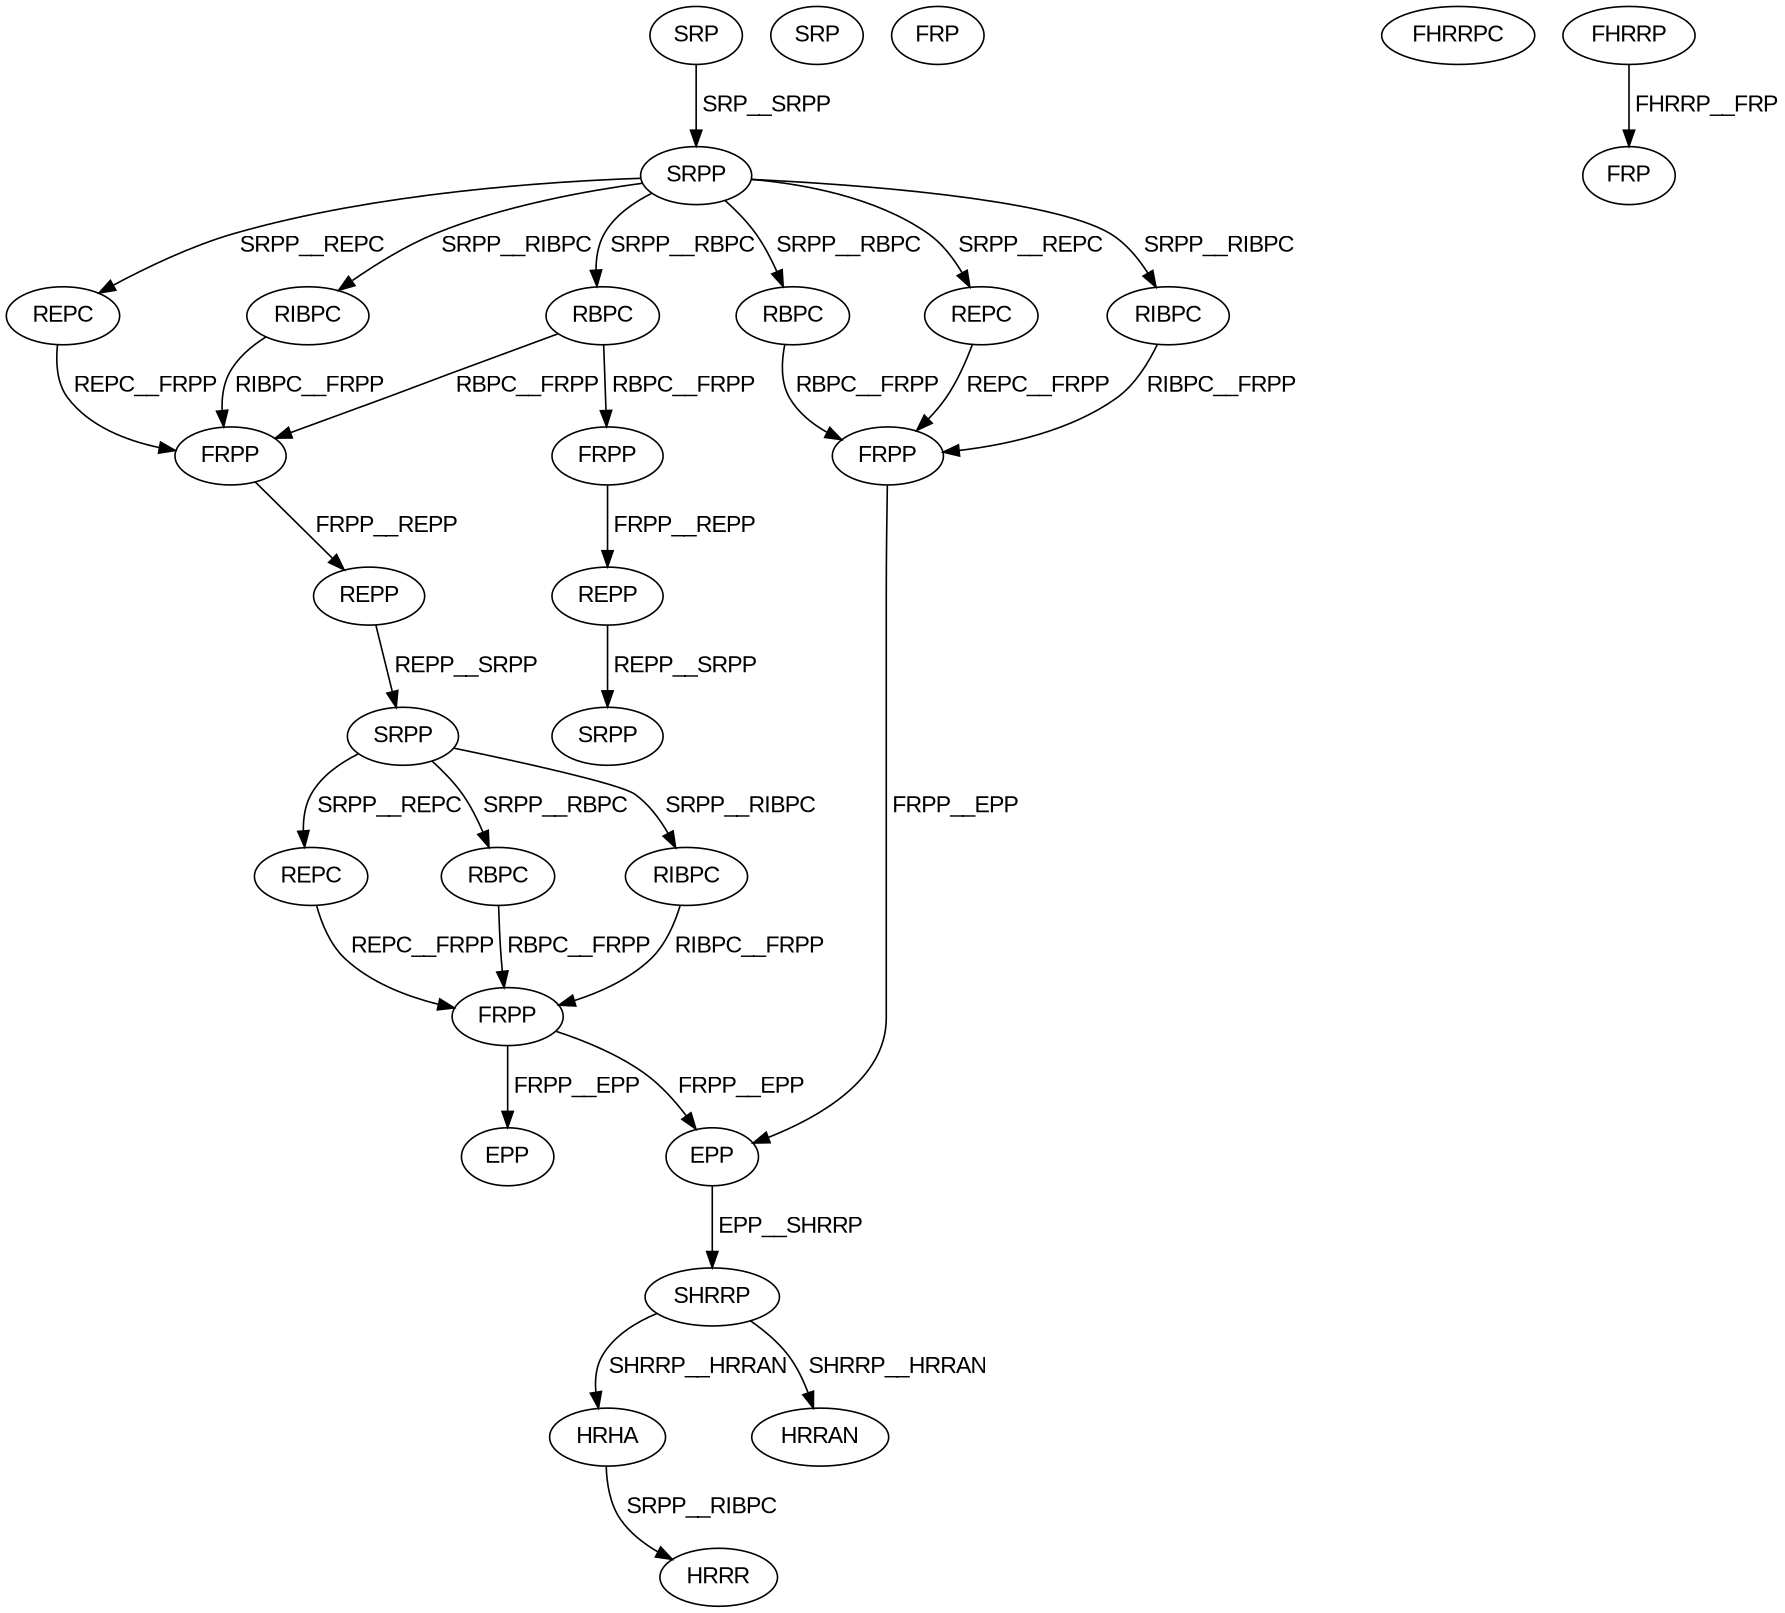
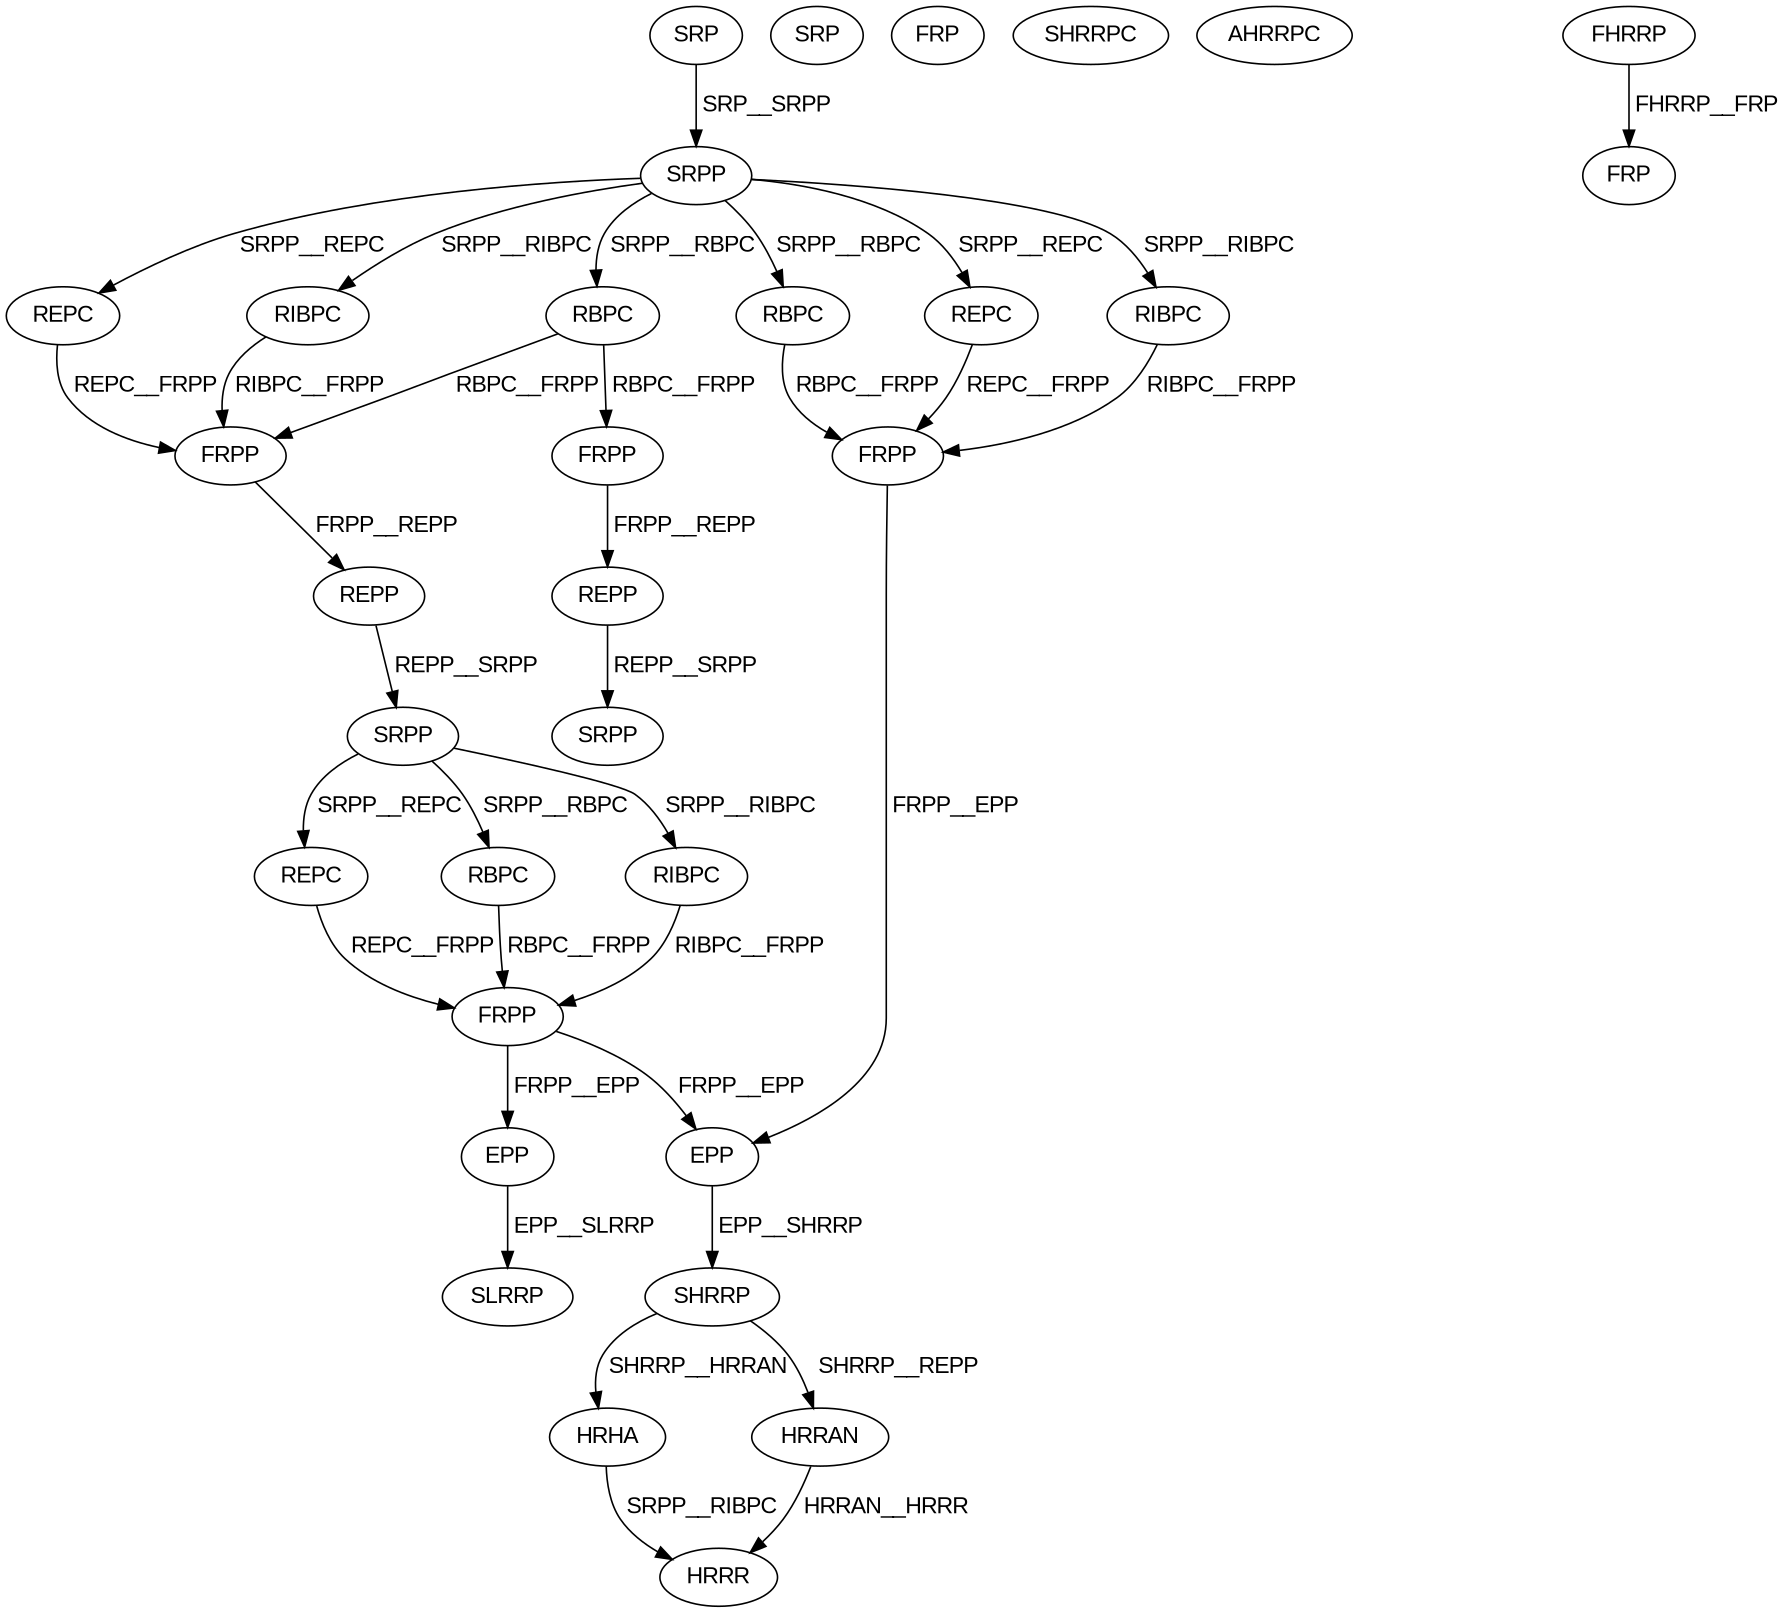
none -> (1091, 35)
none -> (1275, 35)
(1458, 35) -> none
none -> (508, 1297)
(895, 1367) -> (895, 1367)
none -> (791, 1507)
